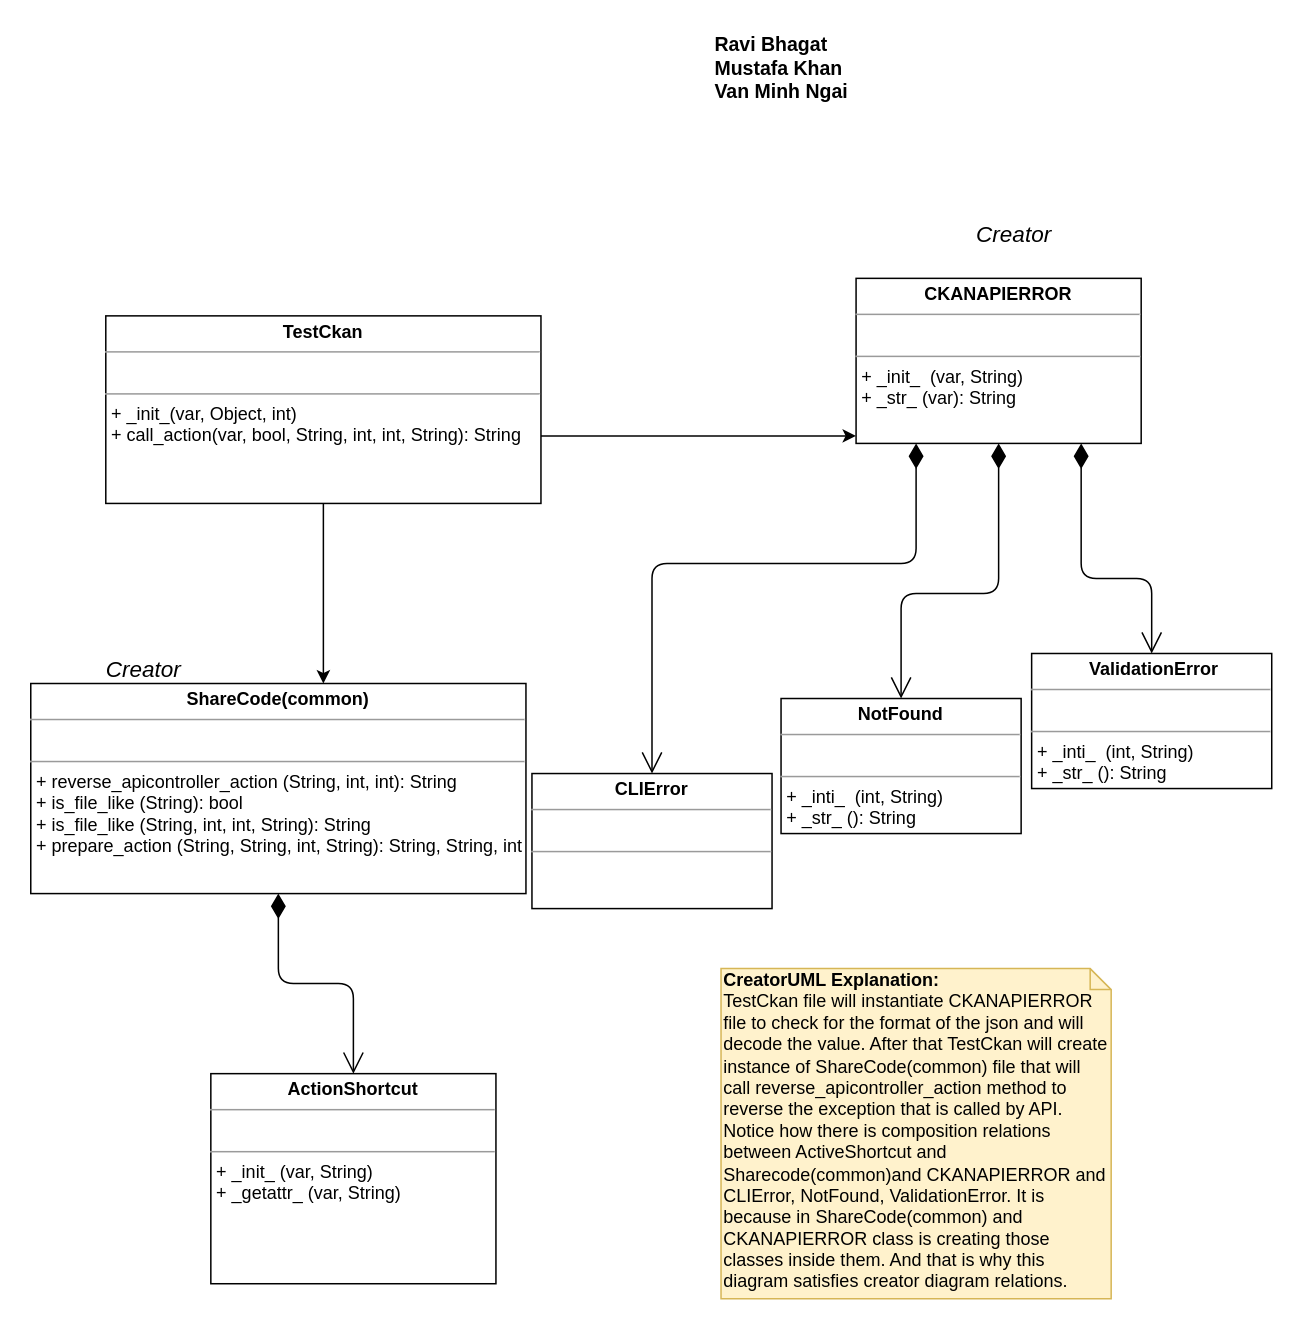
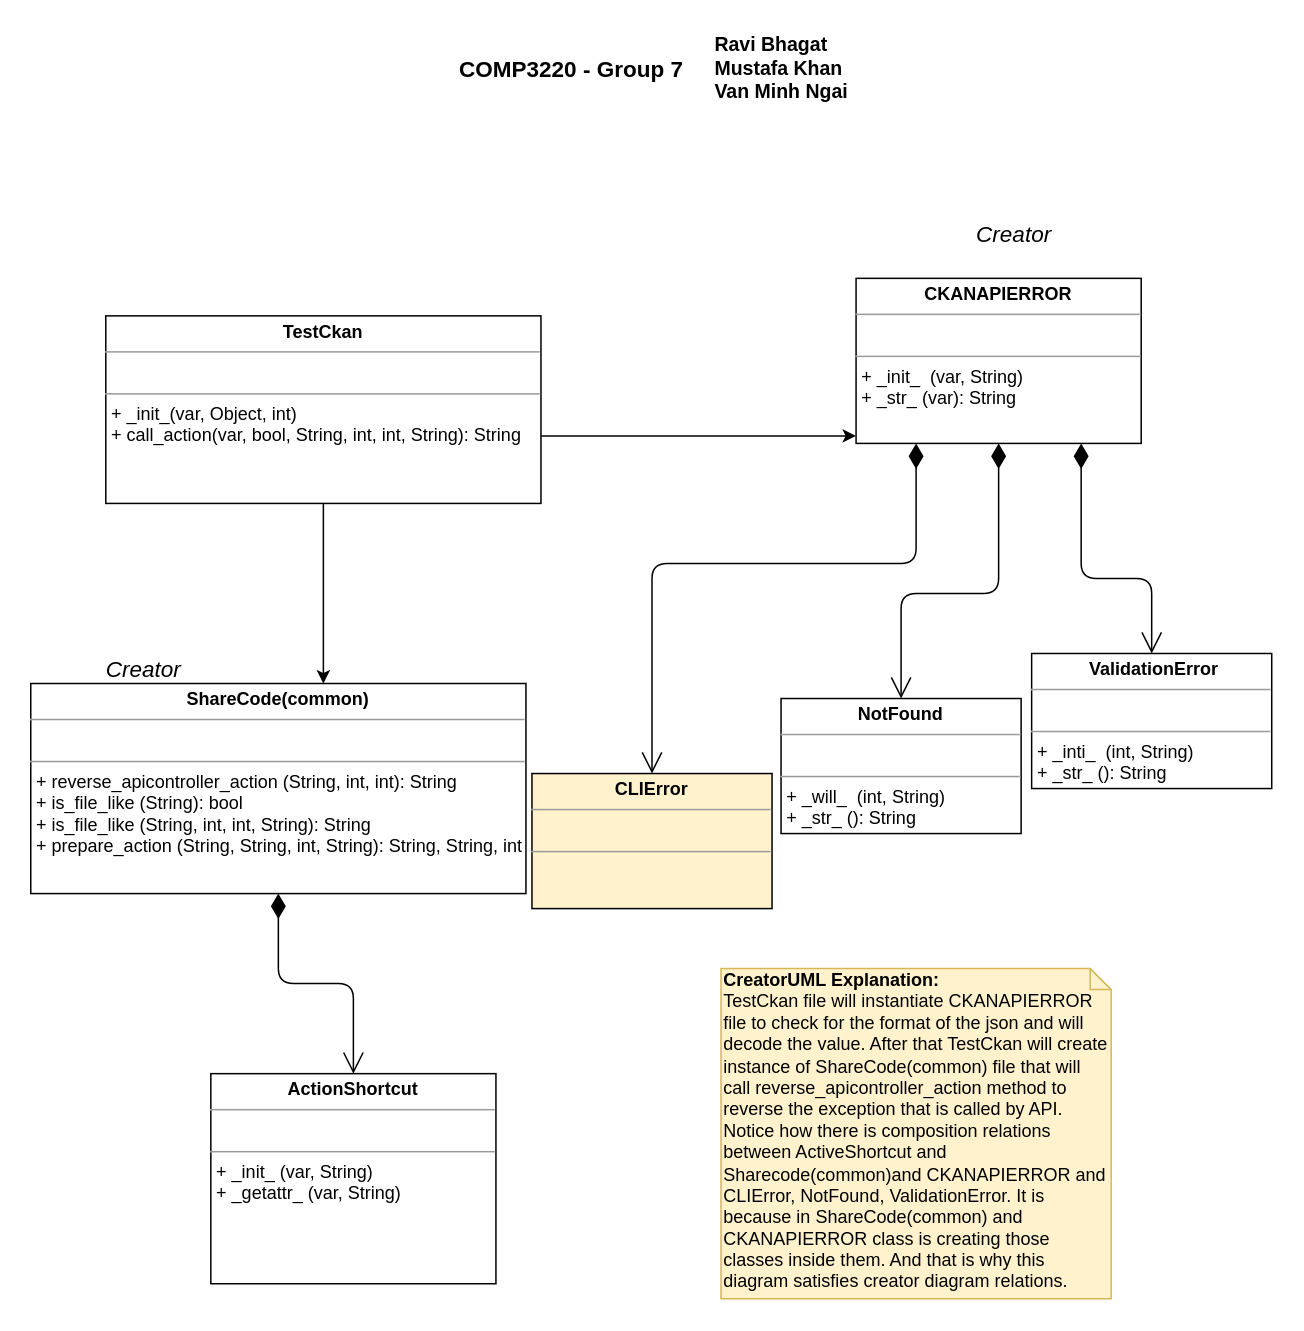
none -> (571, 68)
(878, 731) -> (876, 731)
(652, 841) -> (652, 841)
